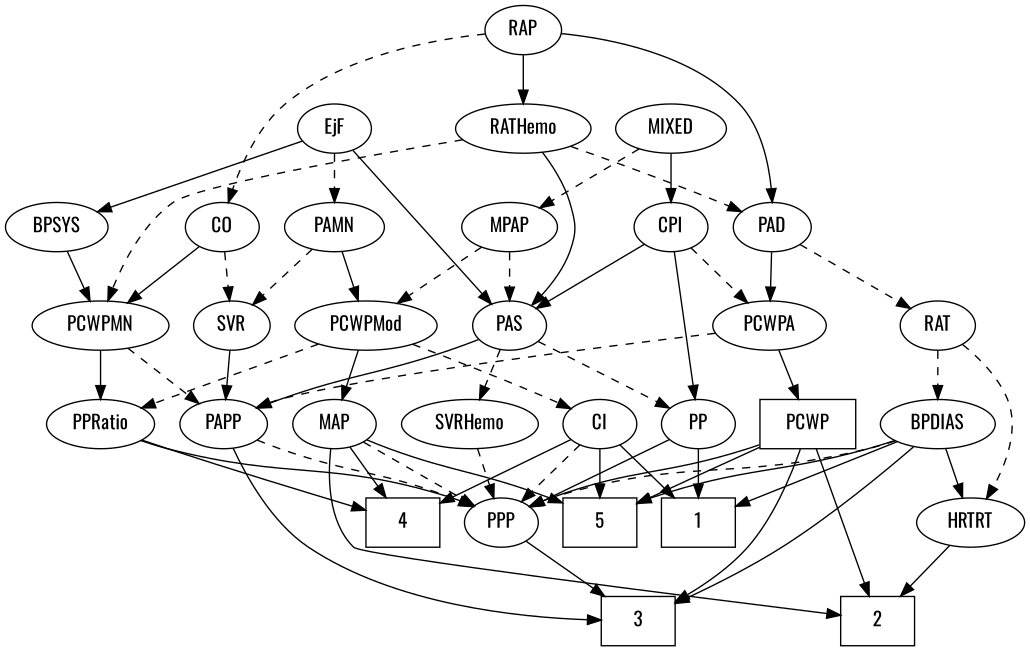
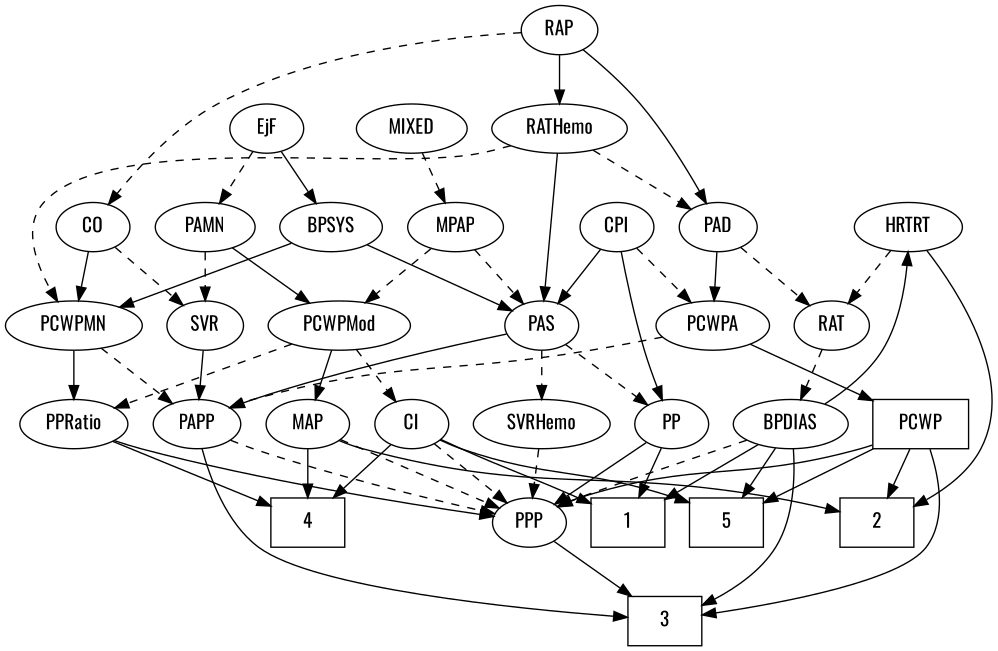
(671, 171) -> none
(417, 222) -> (433, 275)
(1010, 409) -> (874, 272)
(458, 470) -> none
